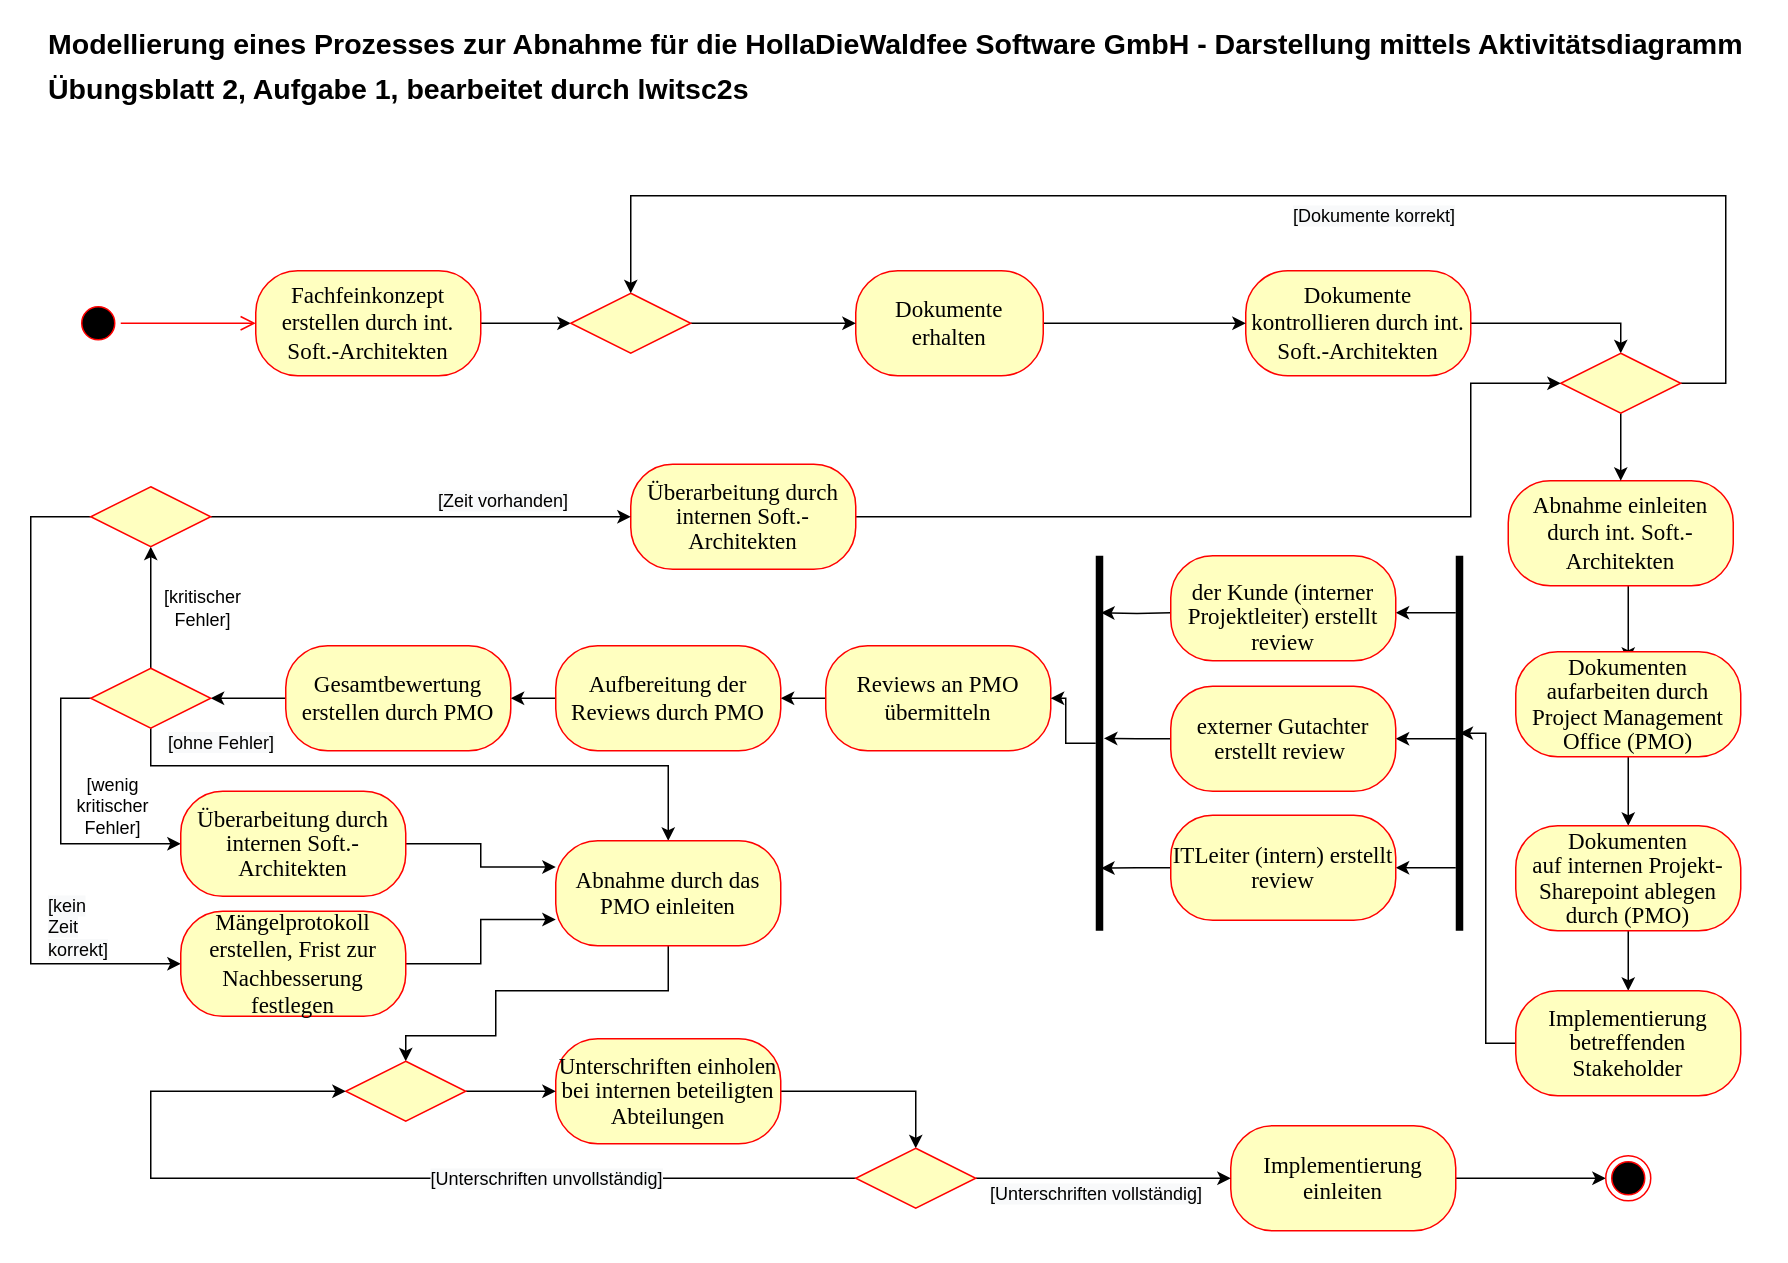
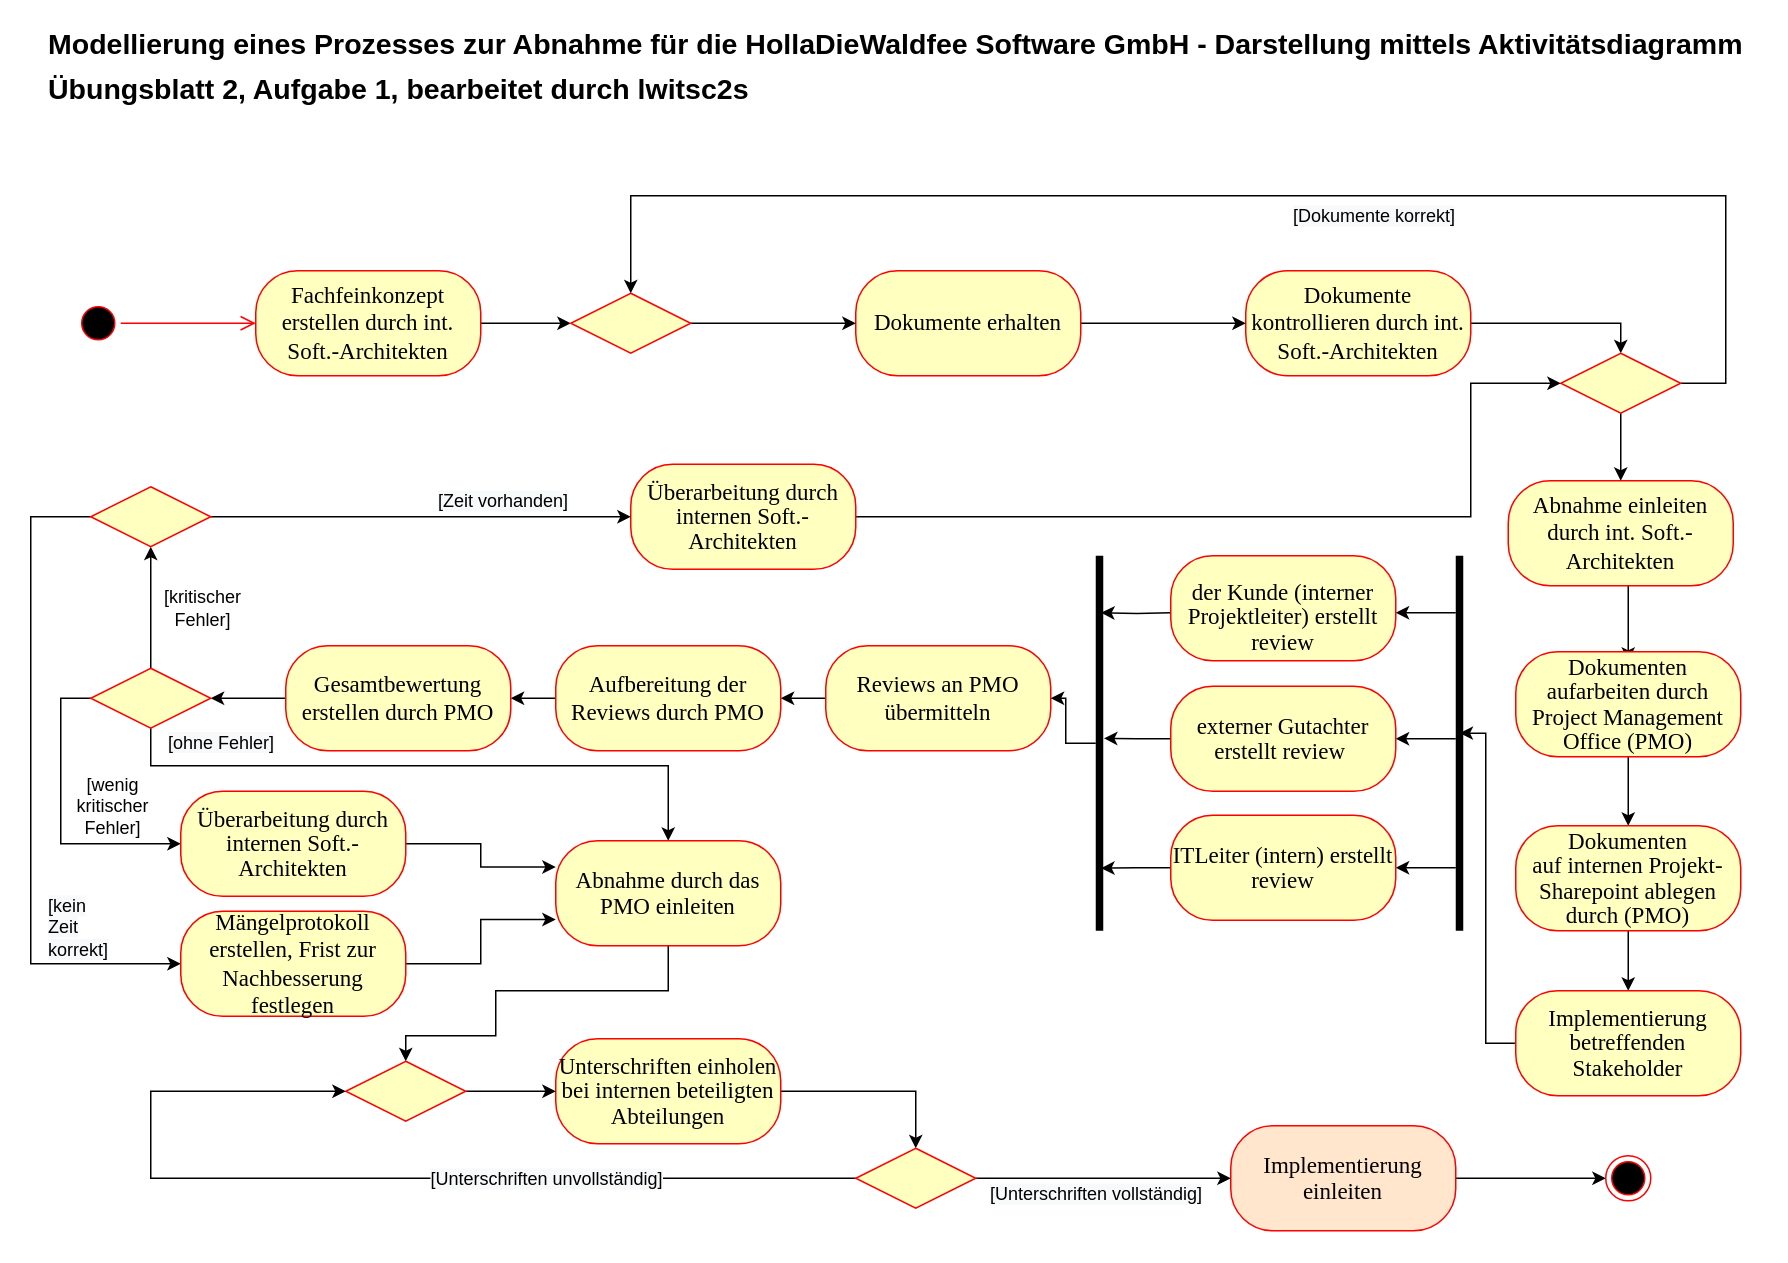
(950, 323) -> (968, 323)
(1343, 1178) -> (1343, 1178)
